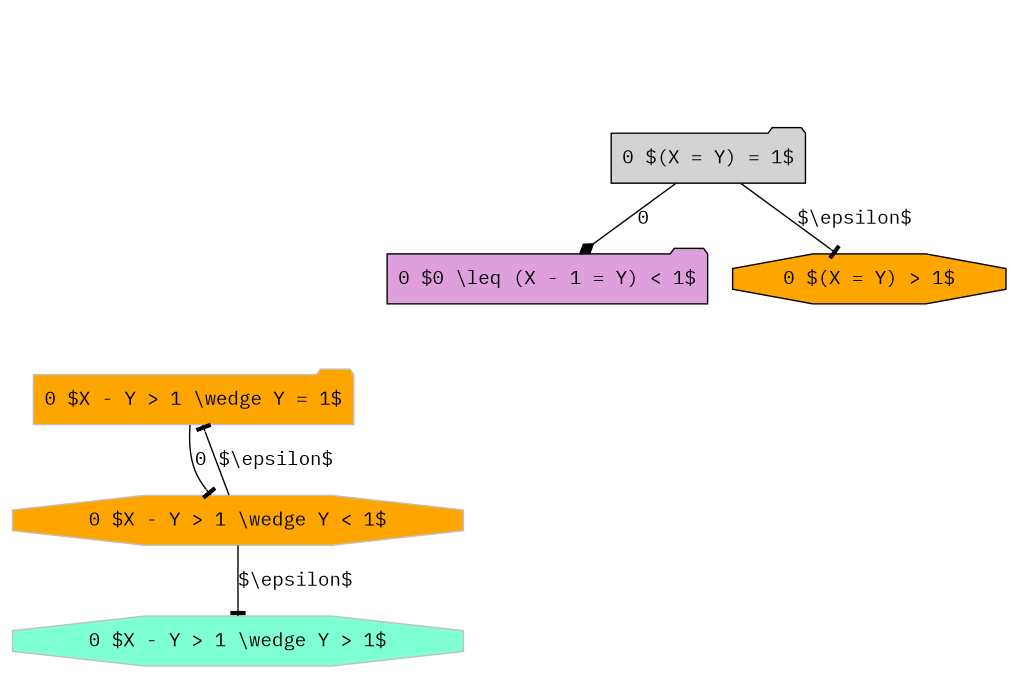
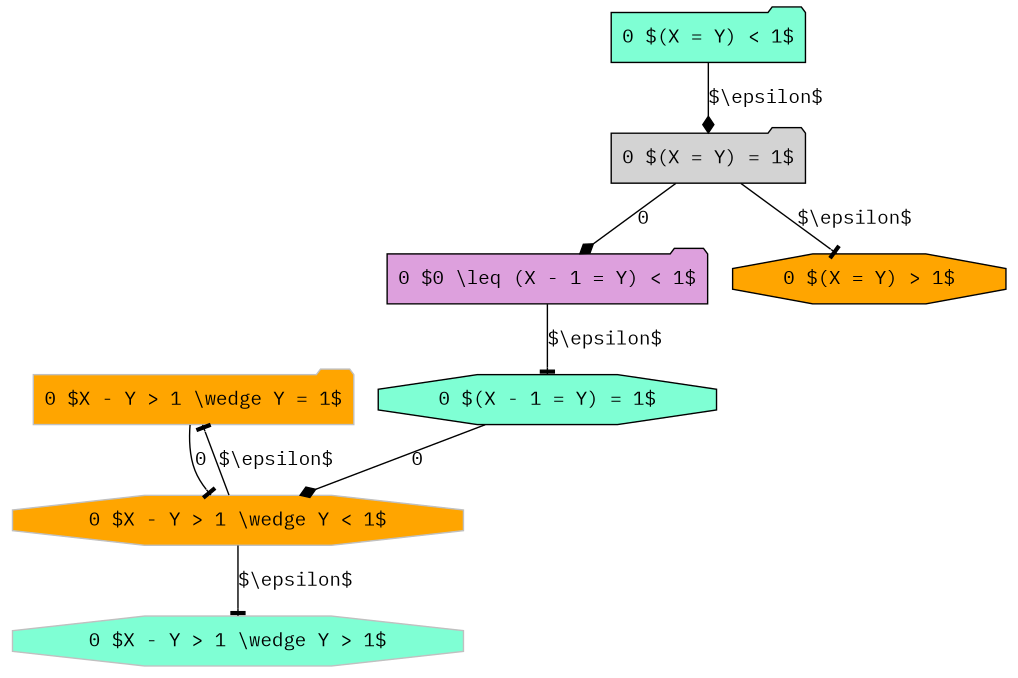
none -> (708, 37)
none -> (547, 400)
